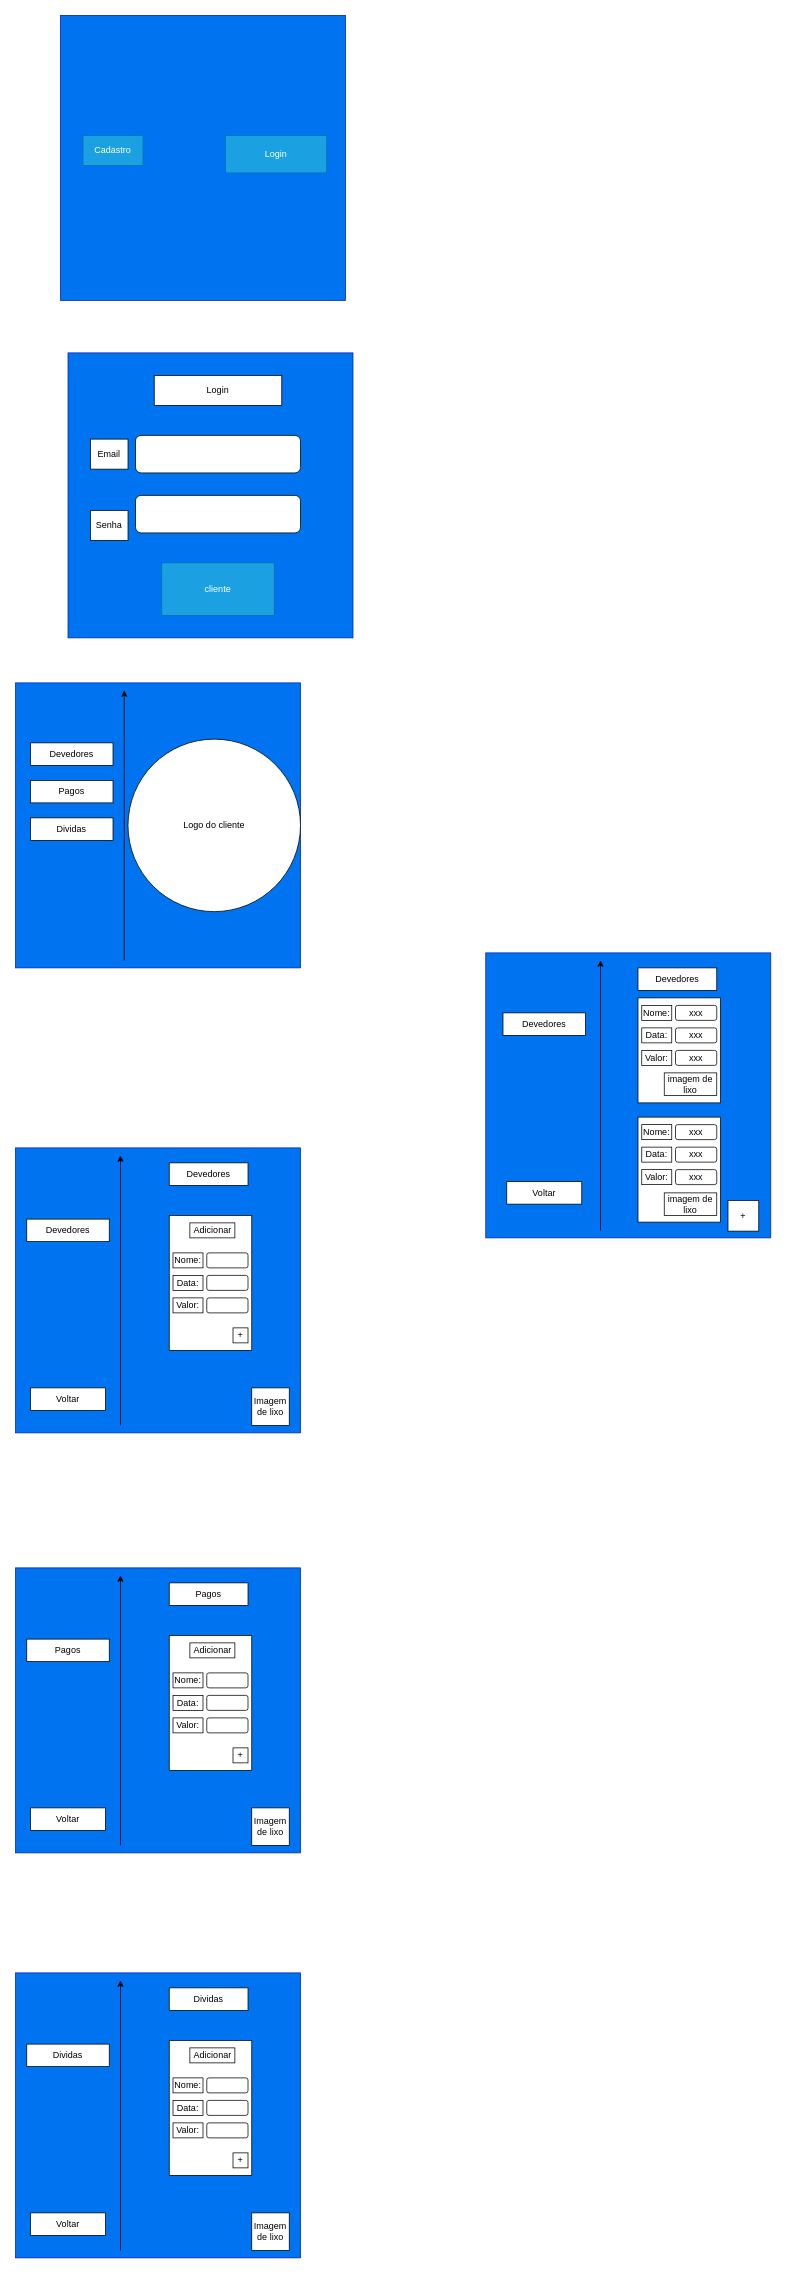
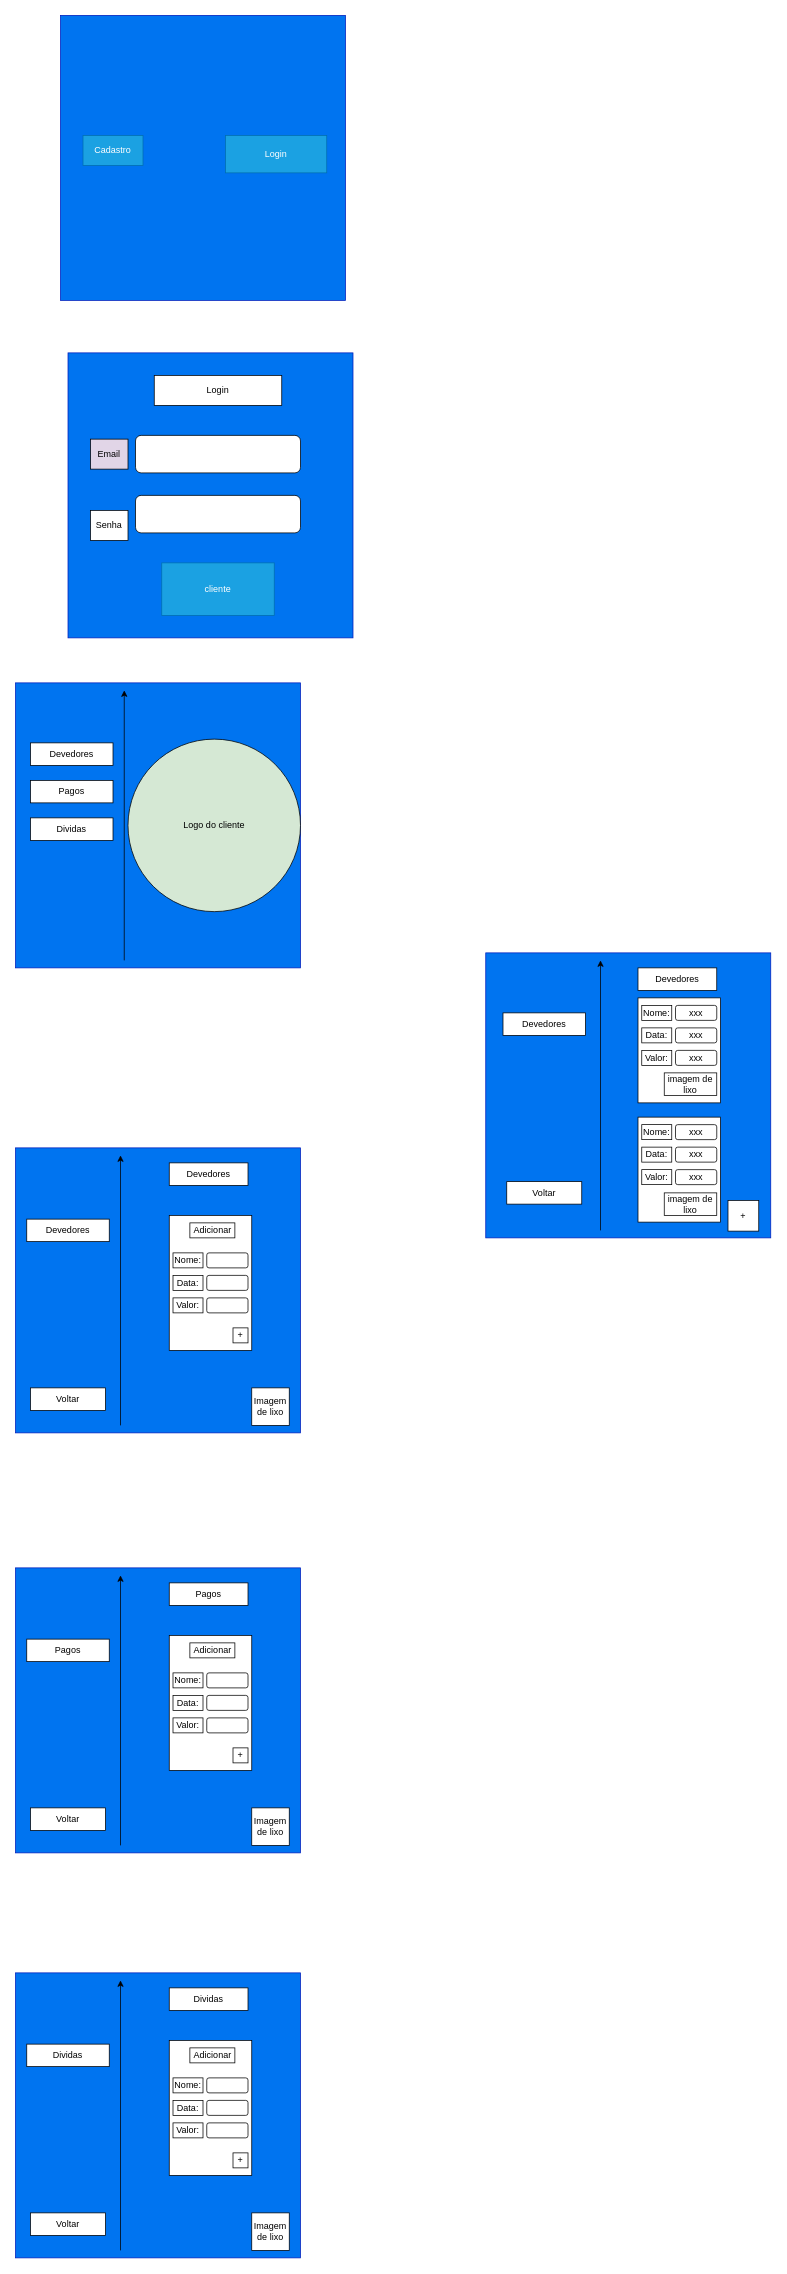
(109, 454) -> (109, 454)
(214, 825) -> (214, 825)
